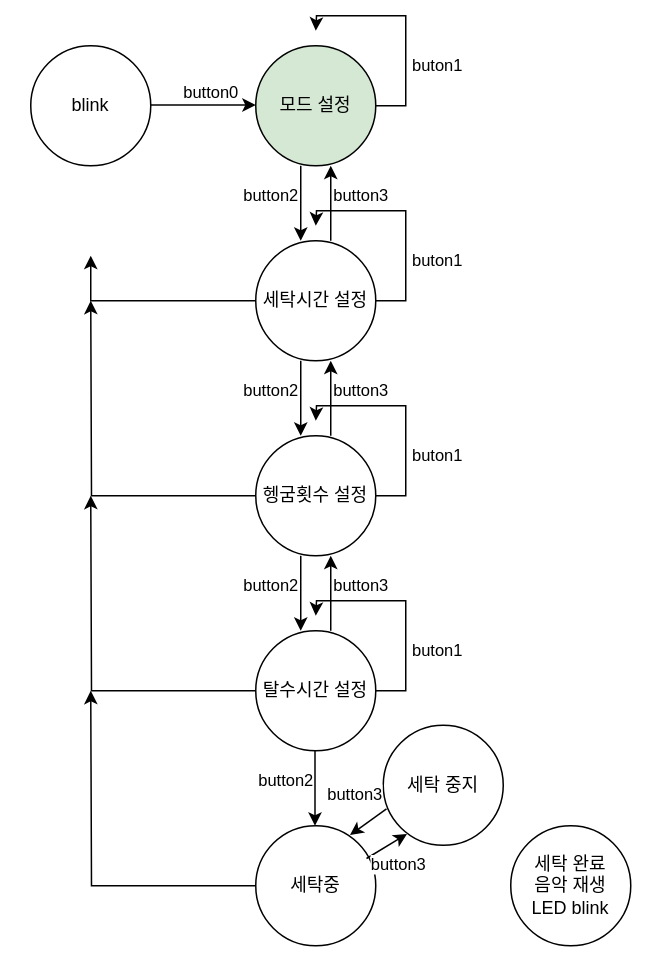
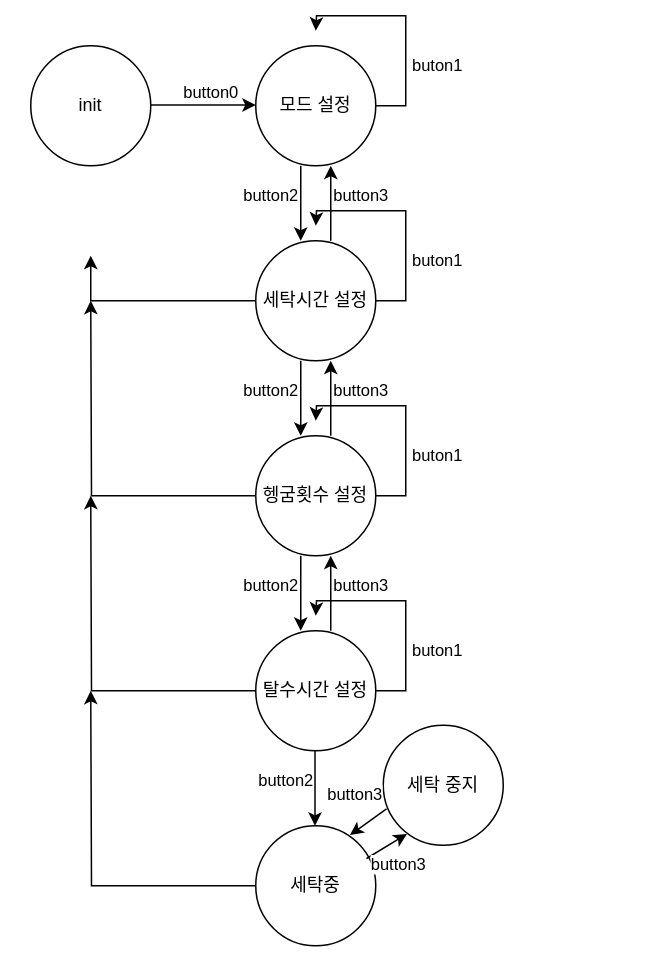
(91, 106) -> (91, 106)
(316, 106) -> (316, 106)
(571, 886) -> none
